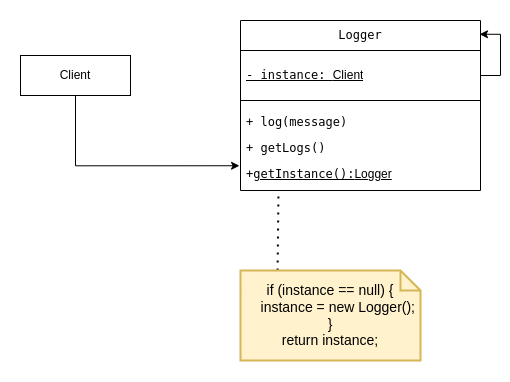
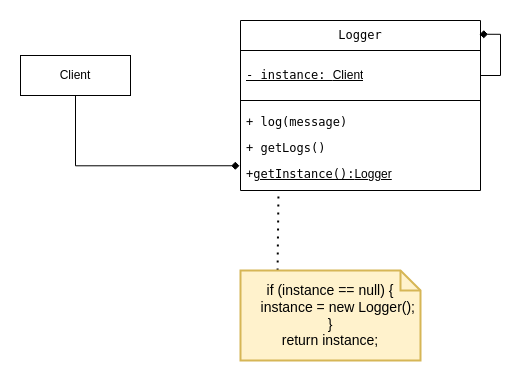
(488, 34) -> (488, 34)
(231, 166) -> (230, 166)
